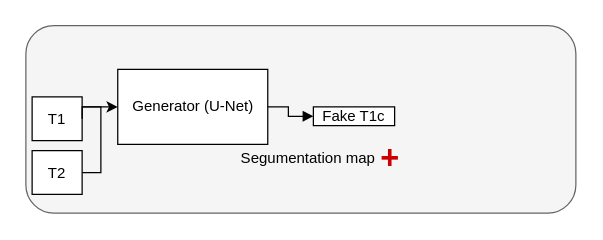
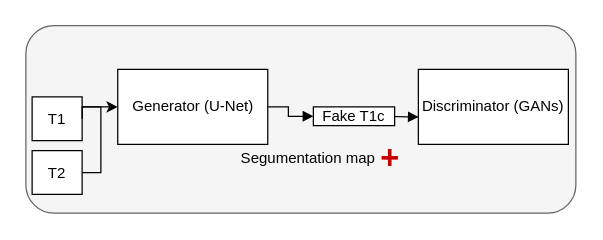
none -> (493, 107)
none -> (400, 117)
